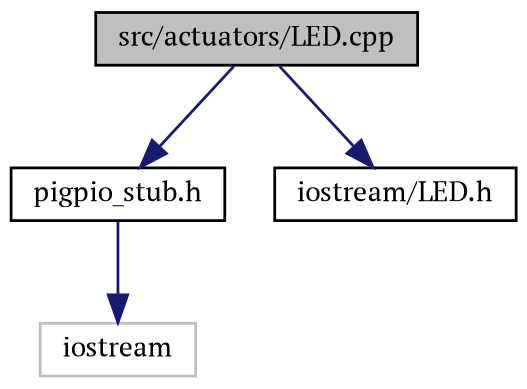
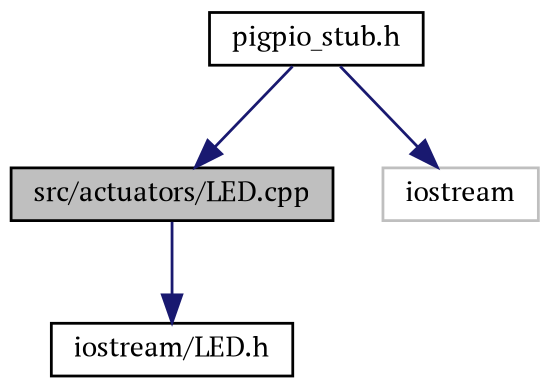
(197, 106) -> (254, 107)
